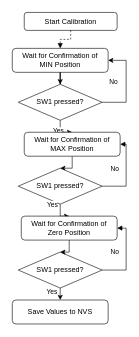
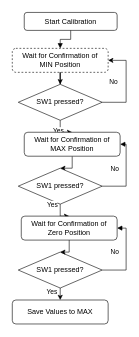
(69, 39) -> (69, 39)
(60, 60) -> (60, 60)
(60, 312) -> (60, 312)
